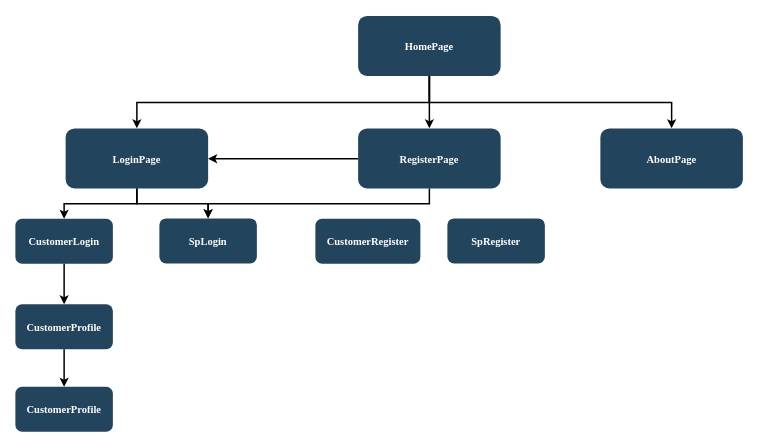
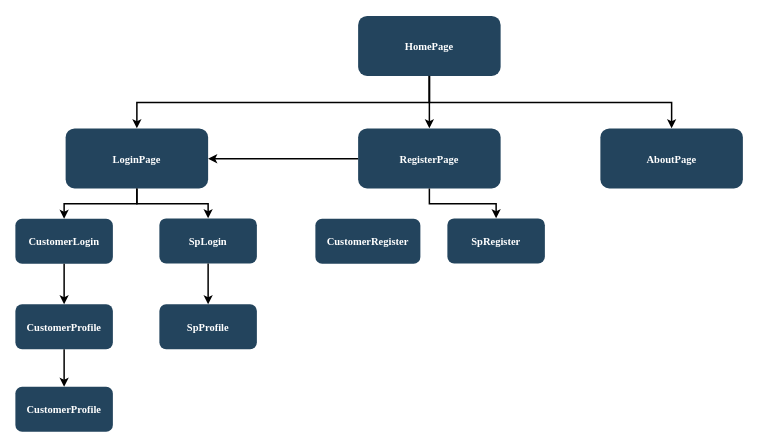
(321, 204) -> (465, 204)
none -> (208, 281)
none -> (208, 327)
